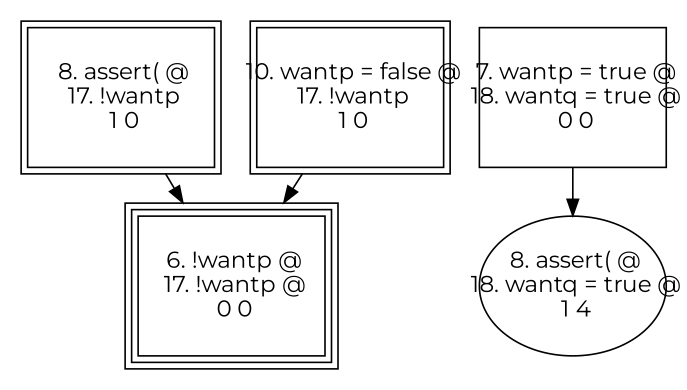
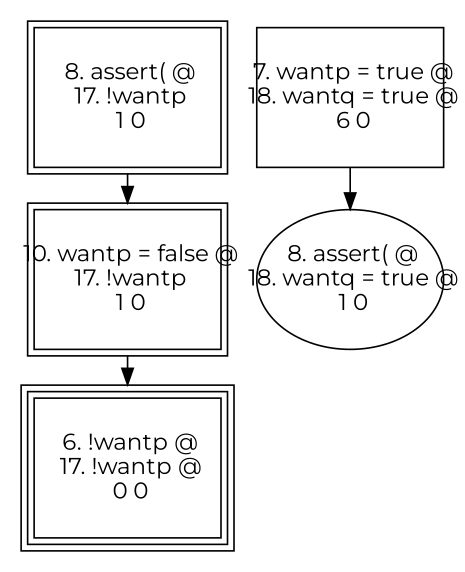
(573, 98) -> (350, 98)
(170, 181) -> (128, 180)
(573, 286) -> (350, 280)
